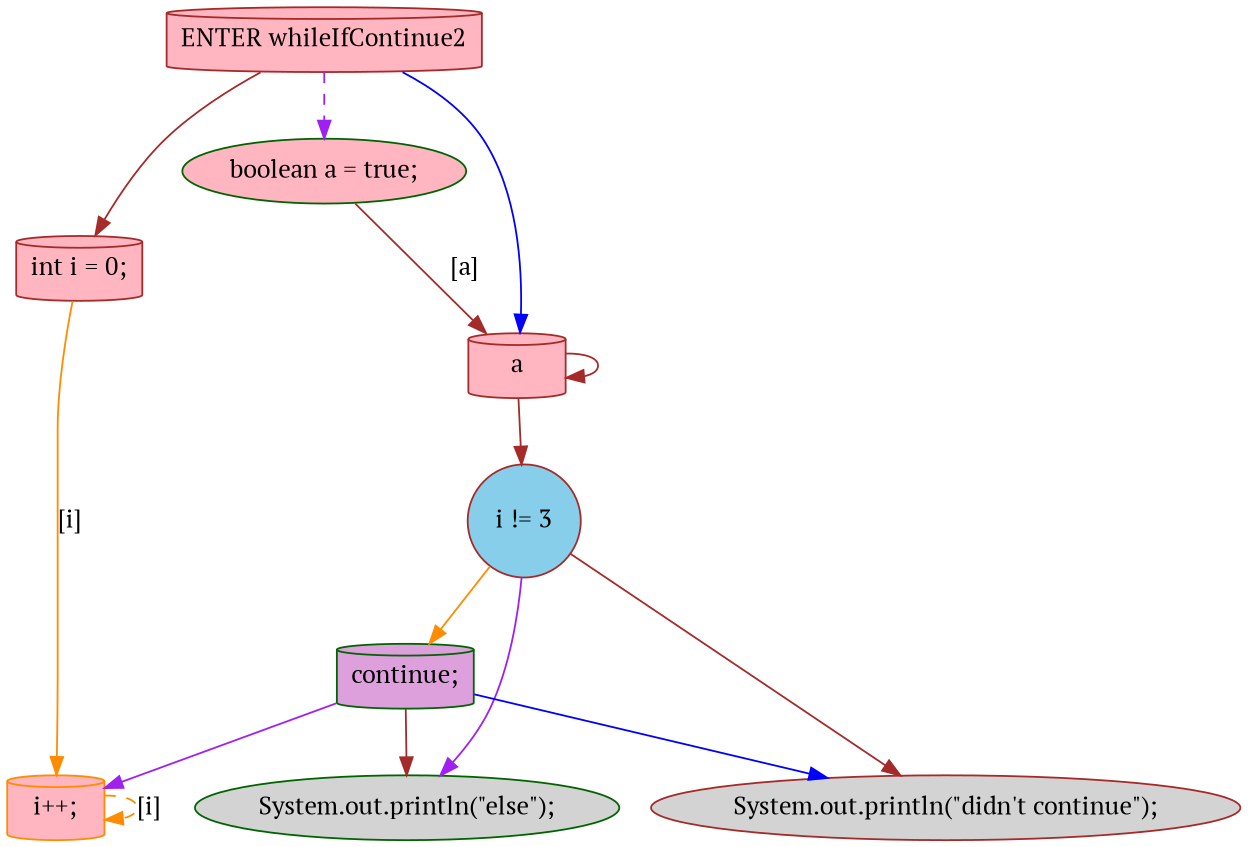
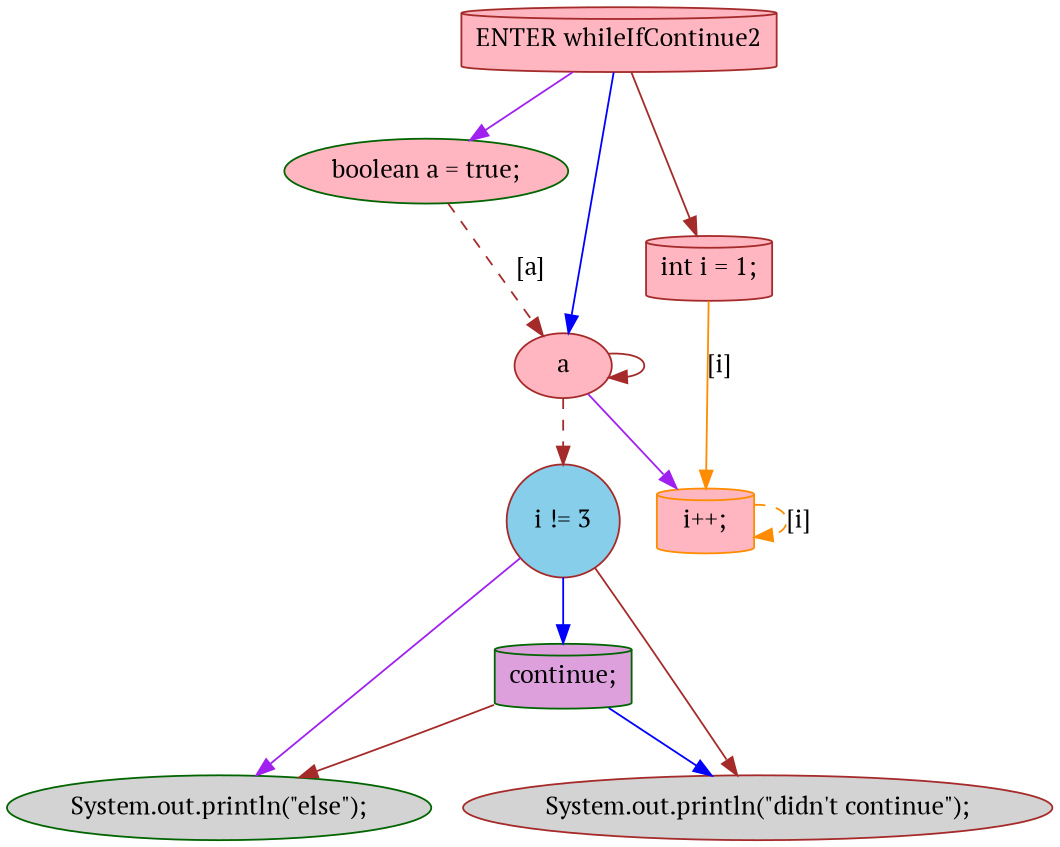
(324, 96) -> (529, 101)
(414, 262) -> (490, 262)
(79, 268) -> (709, 268)
(517, 366) -> (563, 366)
(520, 422) -> (563, 422)
(465, 598) -> (563, 601)
(229, 743) -> (626, 434)
